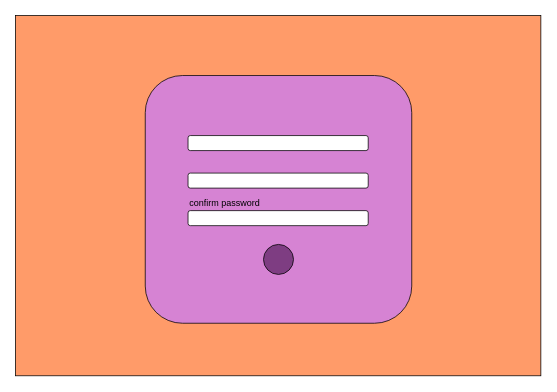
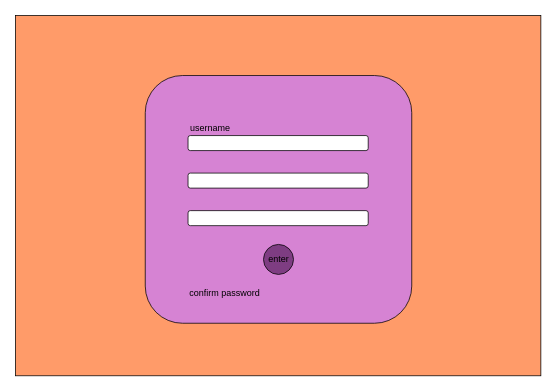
none -> (231, 128)
(231, 203) -> (231, 293)
none -> (278, 259)
